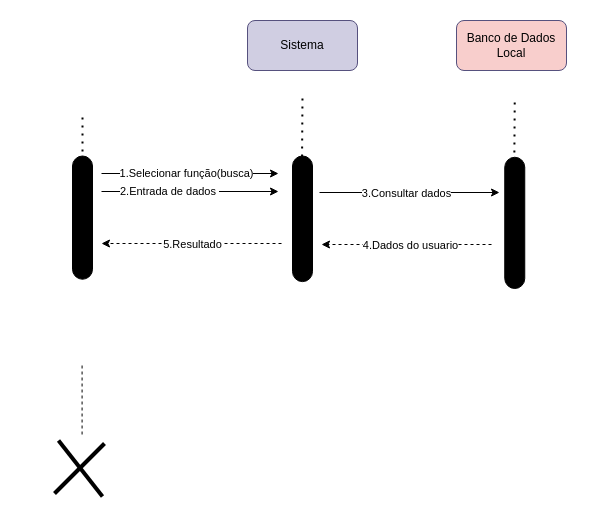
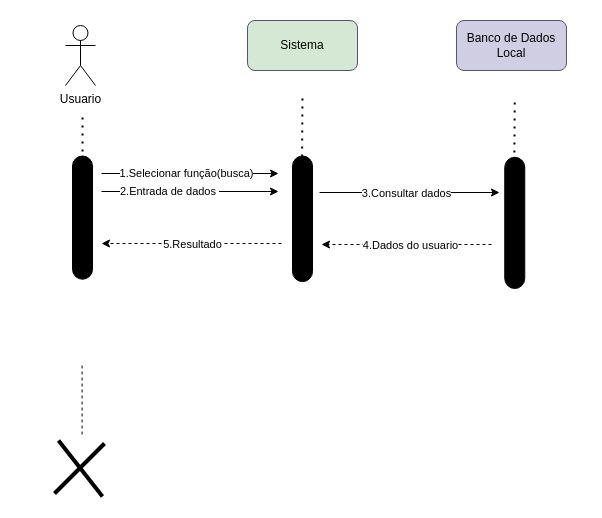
(303, 46) -> (303, 46)
(512, 46) -> (512, 46)
none -> (81, 56)
